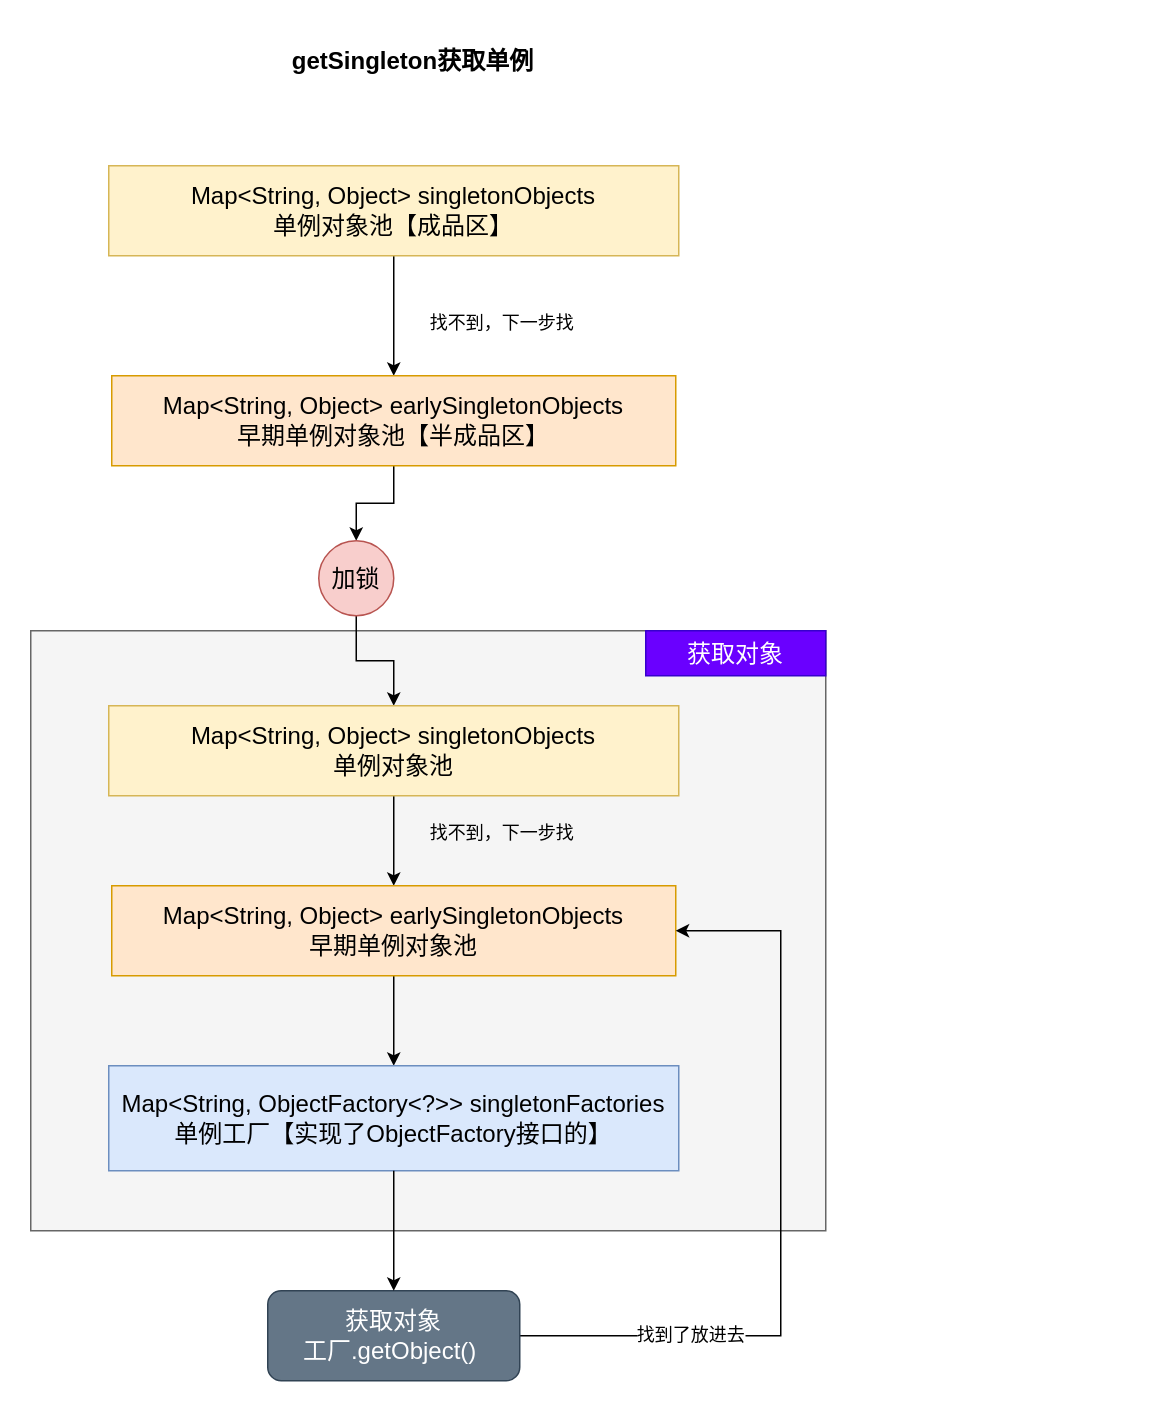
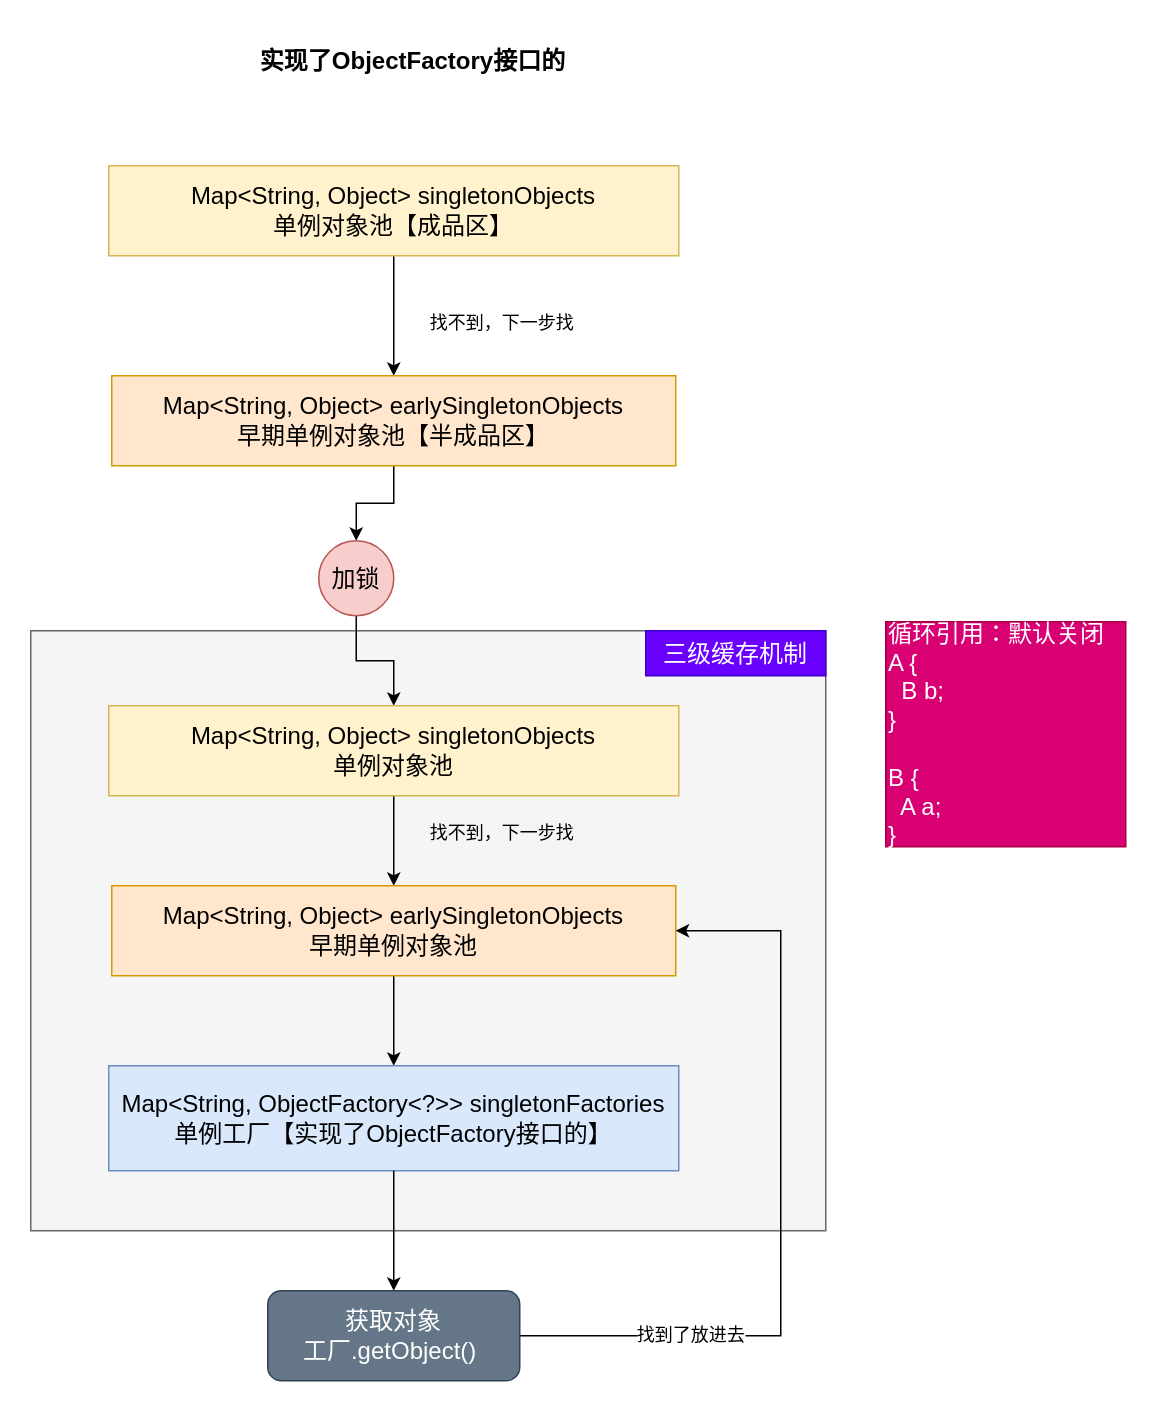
(413, 61) -> (413, 61)
(736, 653) -> (736, 653)
none -> (1006, 734)
